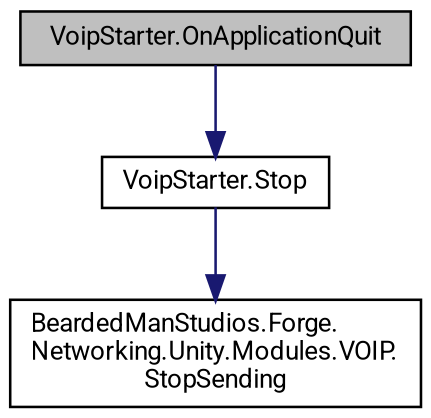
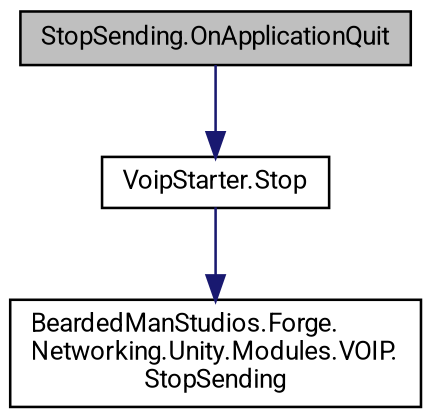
(216, 38) -> (216, 38)
